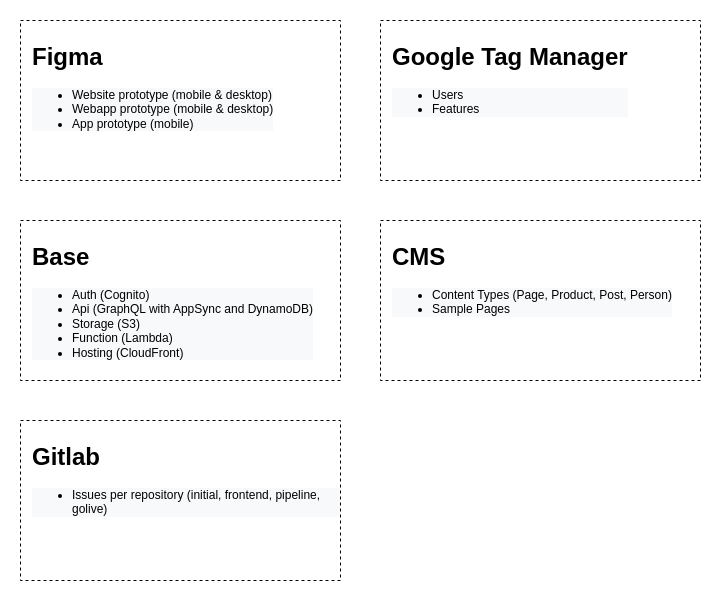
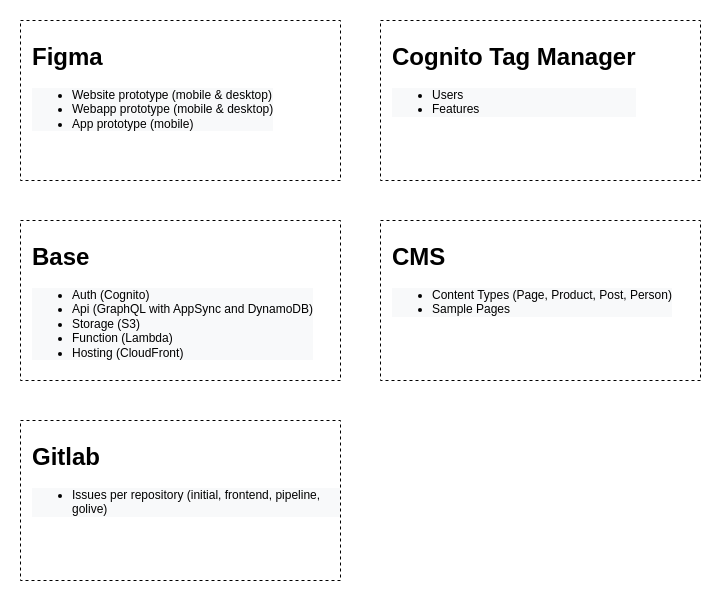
(448, 49) -> (452, 49)
